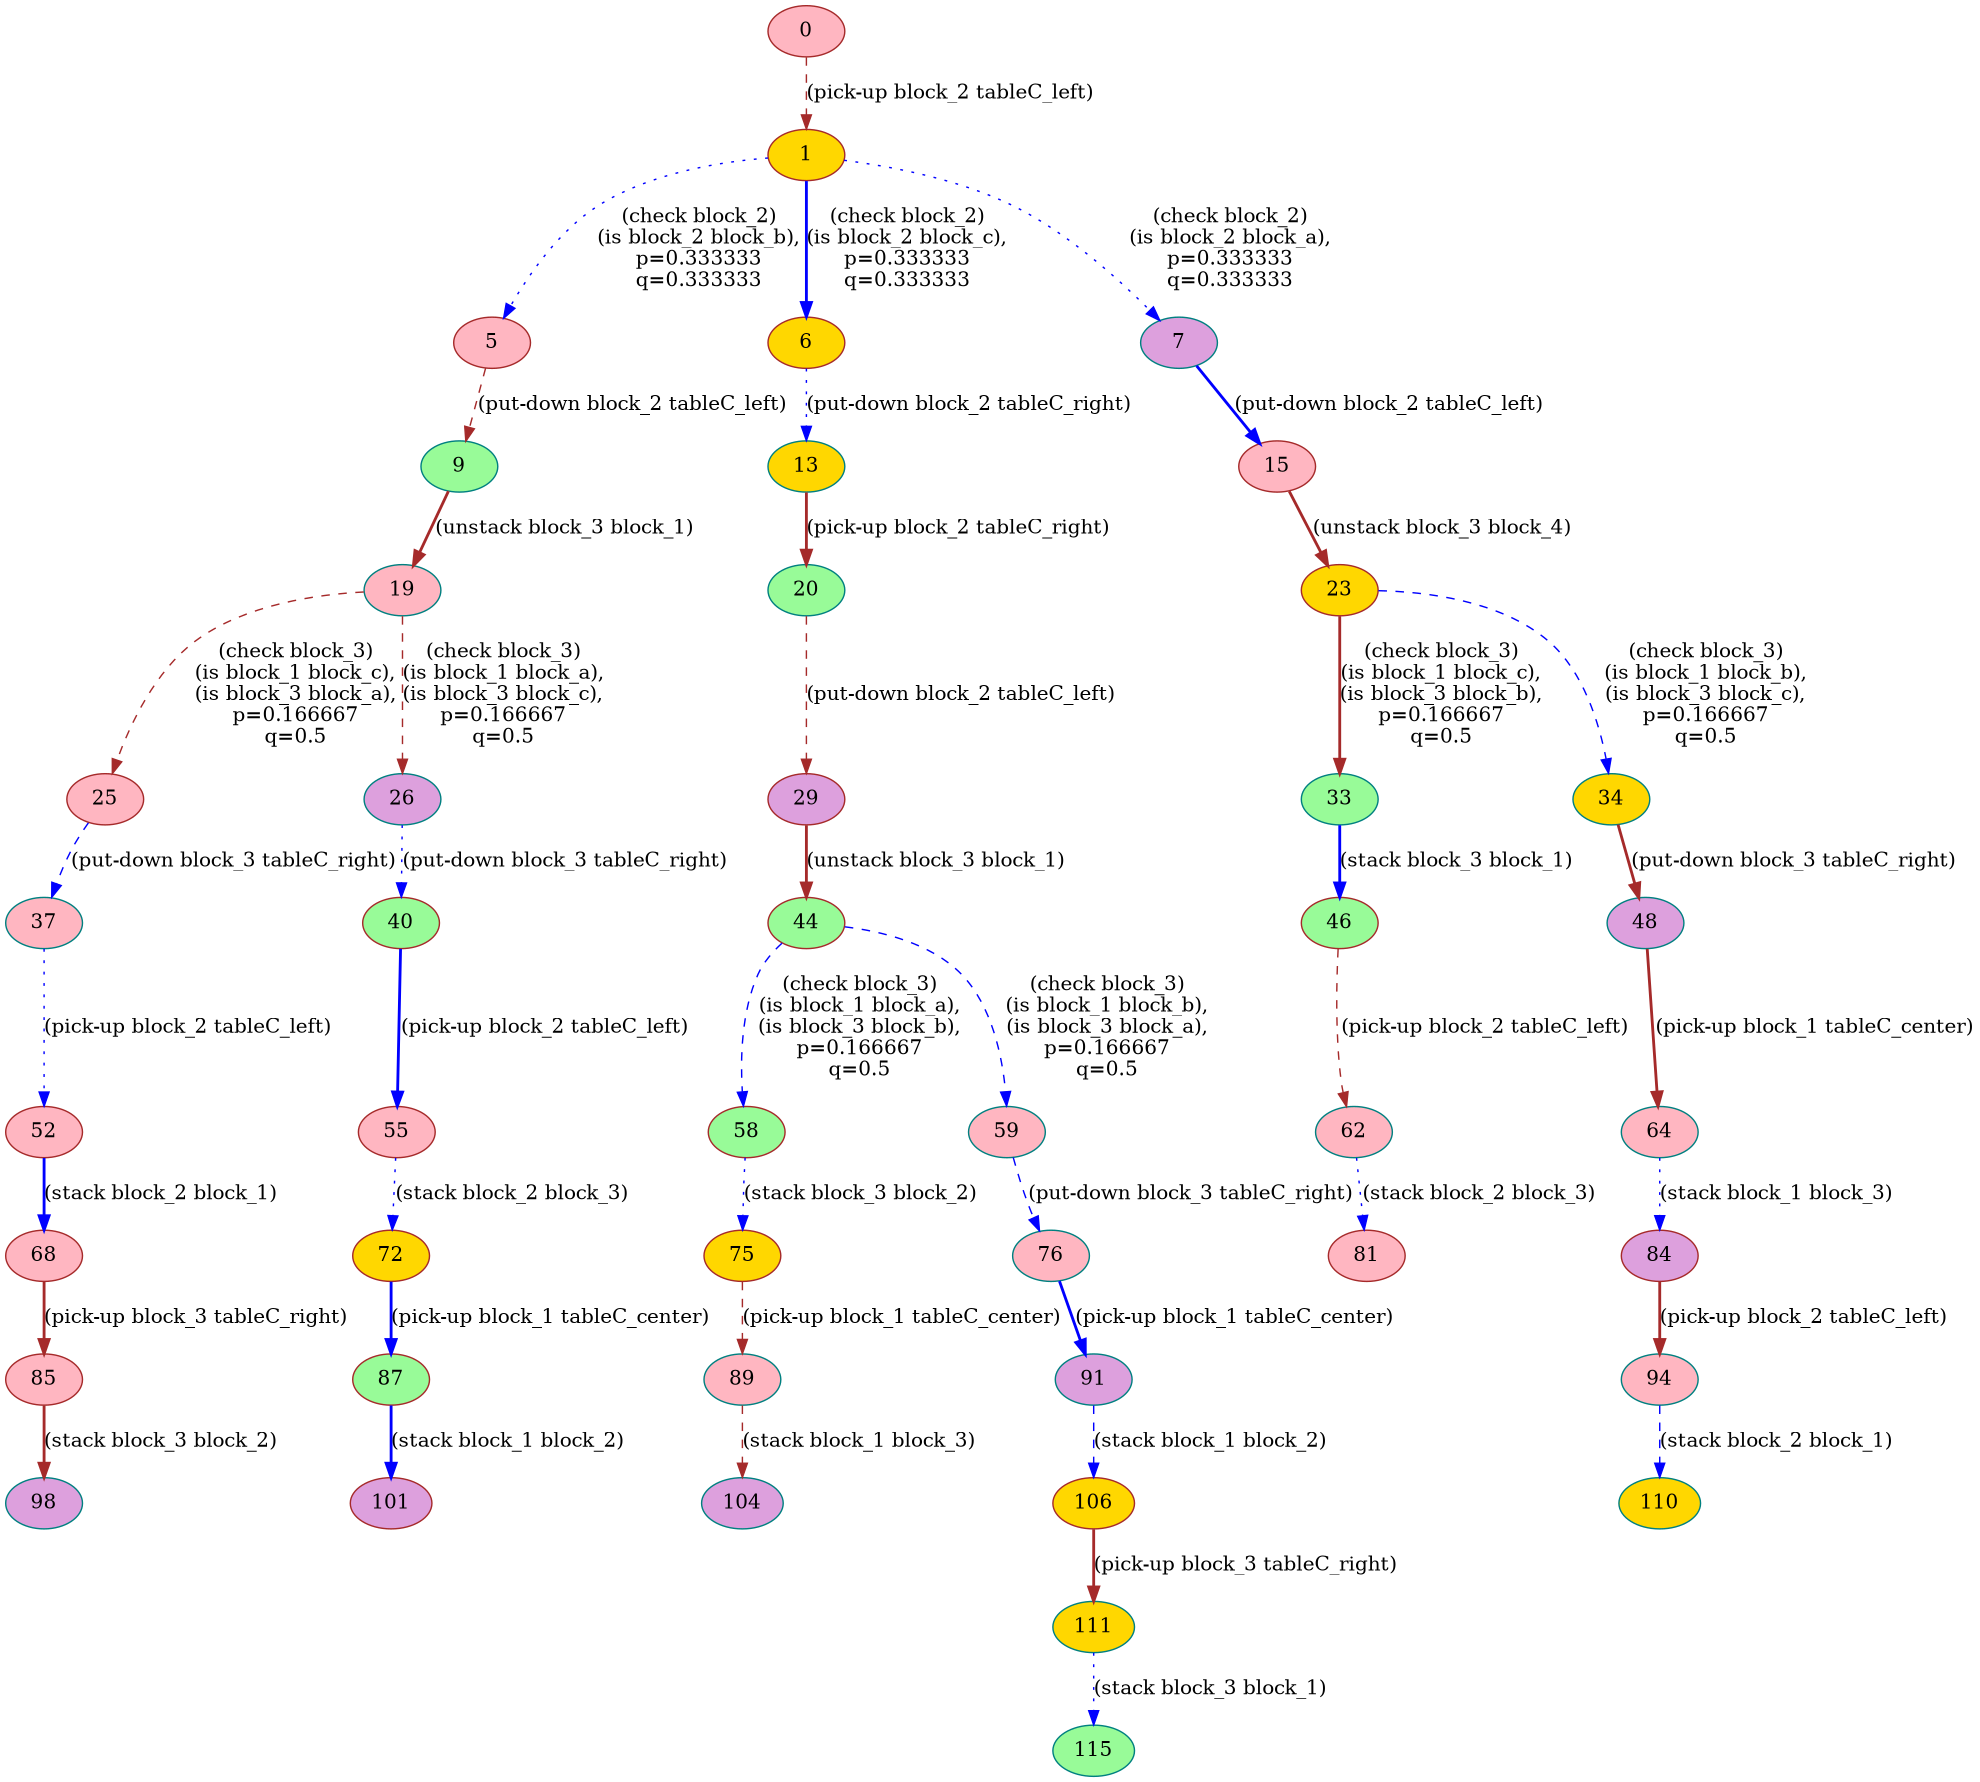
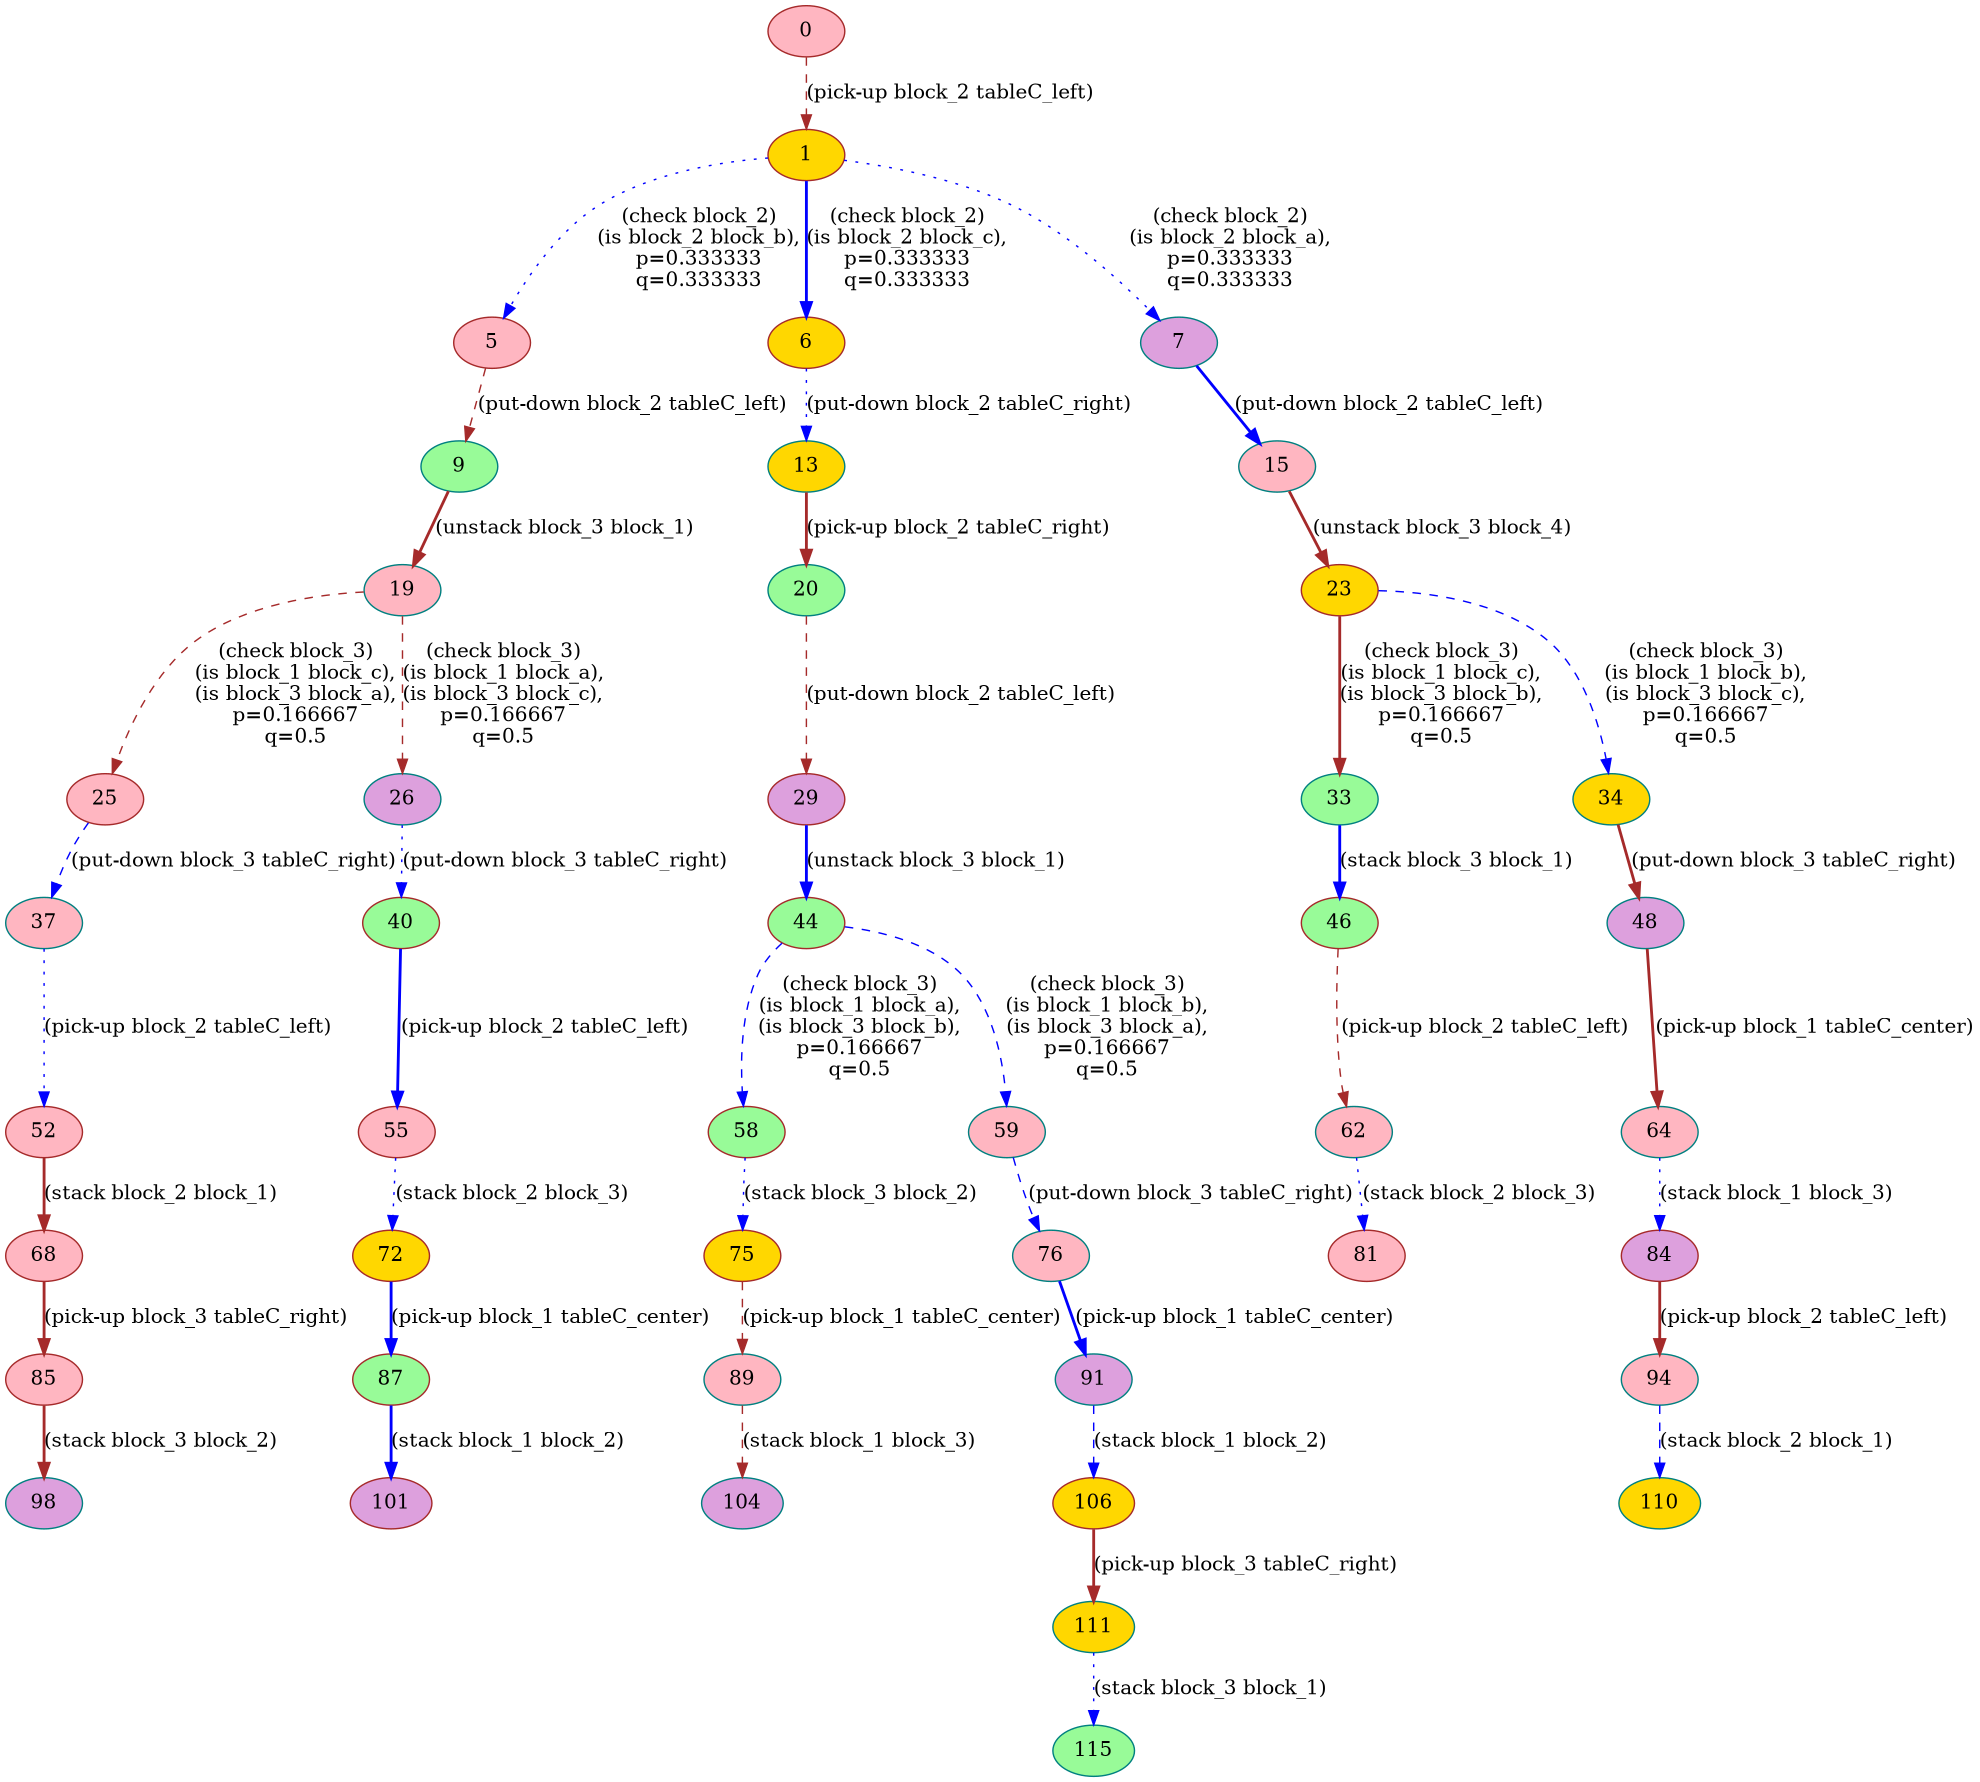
(1277, 466) -> (1277, 466)
(806, 854) -> (806, 854)
(44, 1187) -> (44, 1187)
